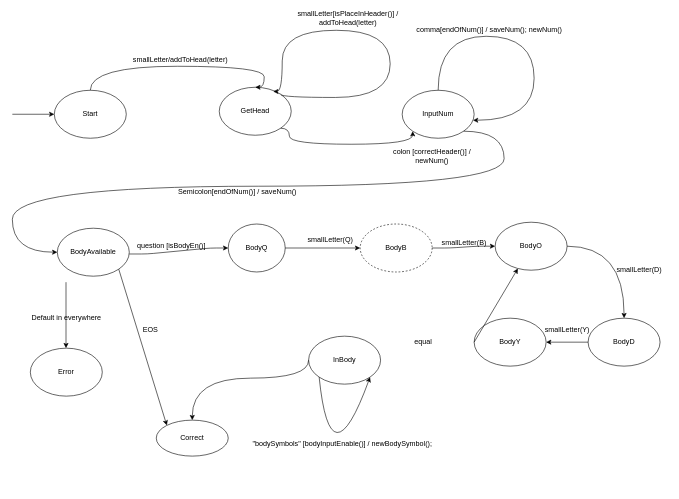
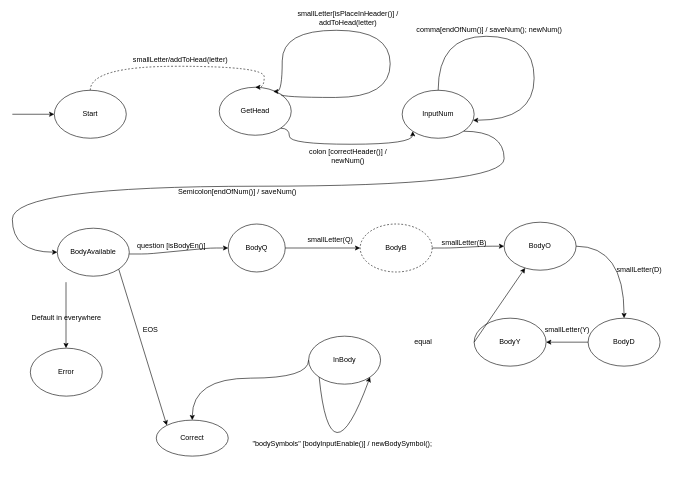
(180, 66) -> (180, 66)
(432, 156) -> (348, 156)
(531, 246) -> (540, 246)
